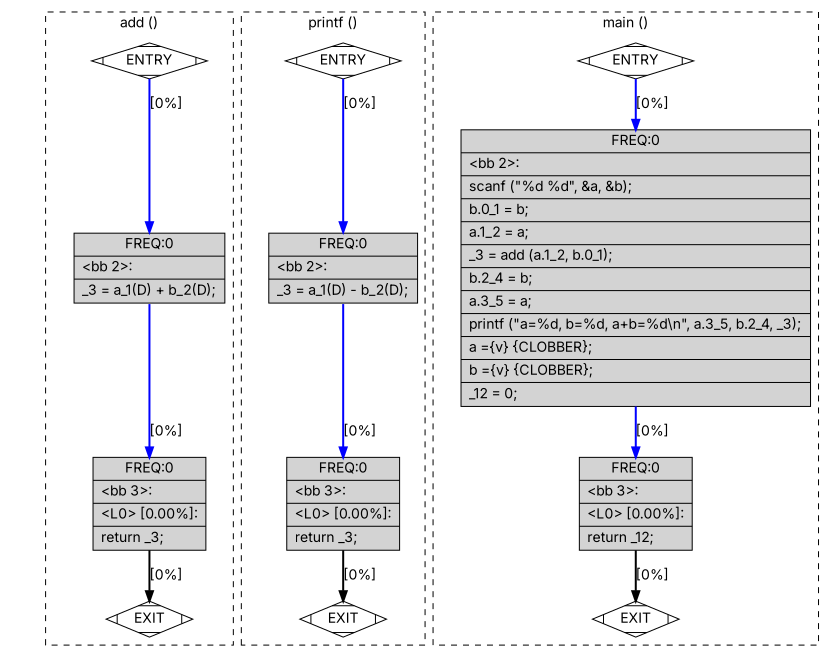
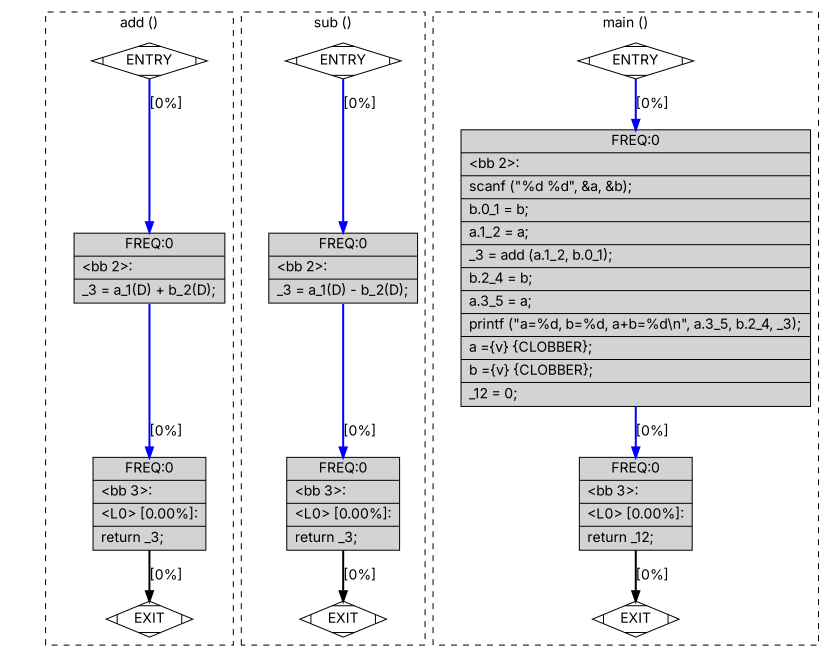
(333, 23) -> (333, 23)
